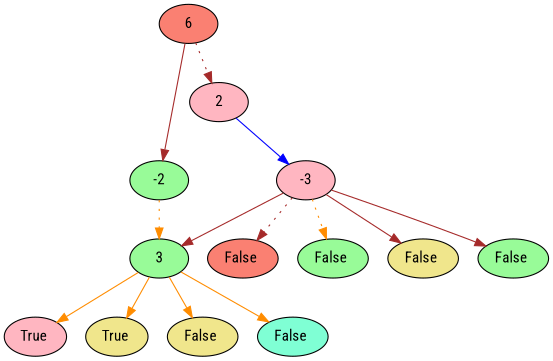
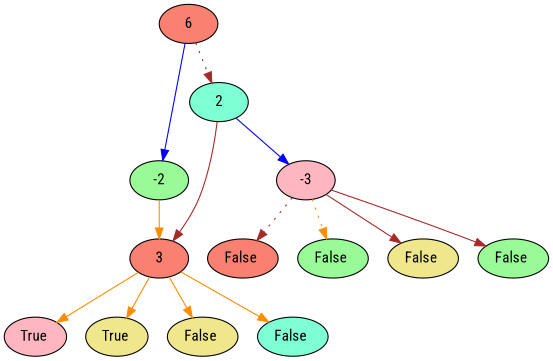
(175, 97) -> (175, 97)
(219, 102) -> (219, 102)
(159, 214) -> (159, 214)
(237, 217) -> (206, 179)
(159, 258) -> (159, 258)
